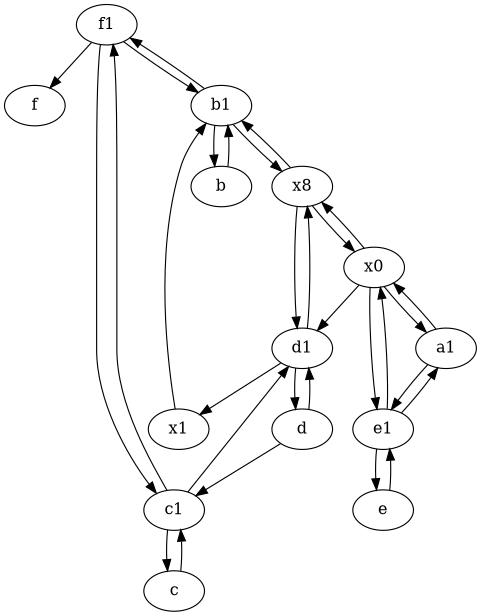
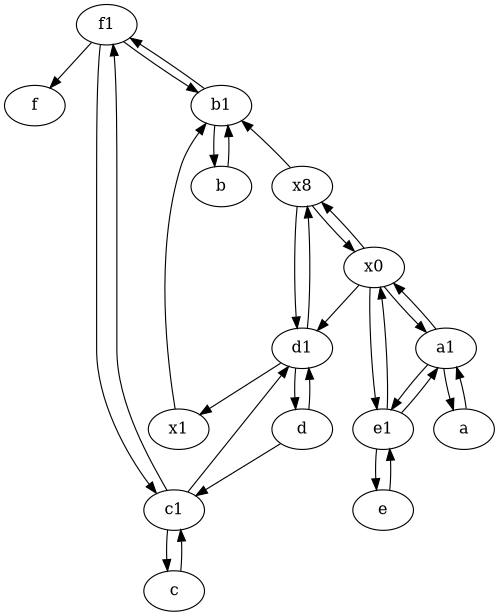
(253, 145) -> none
none -> (464, 429)
